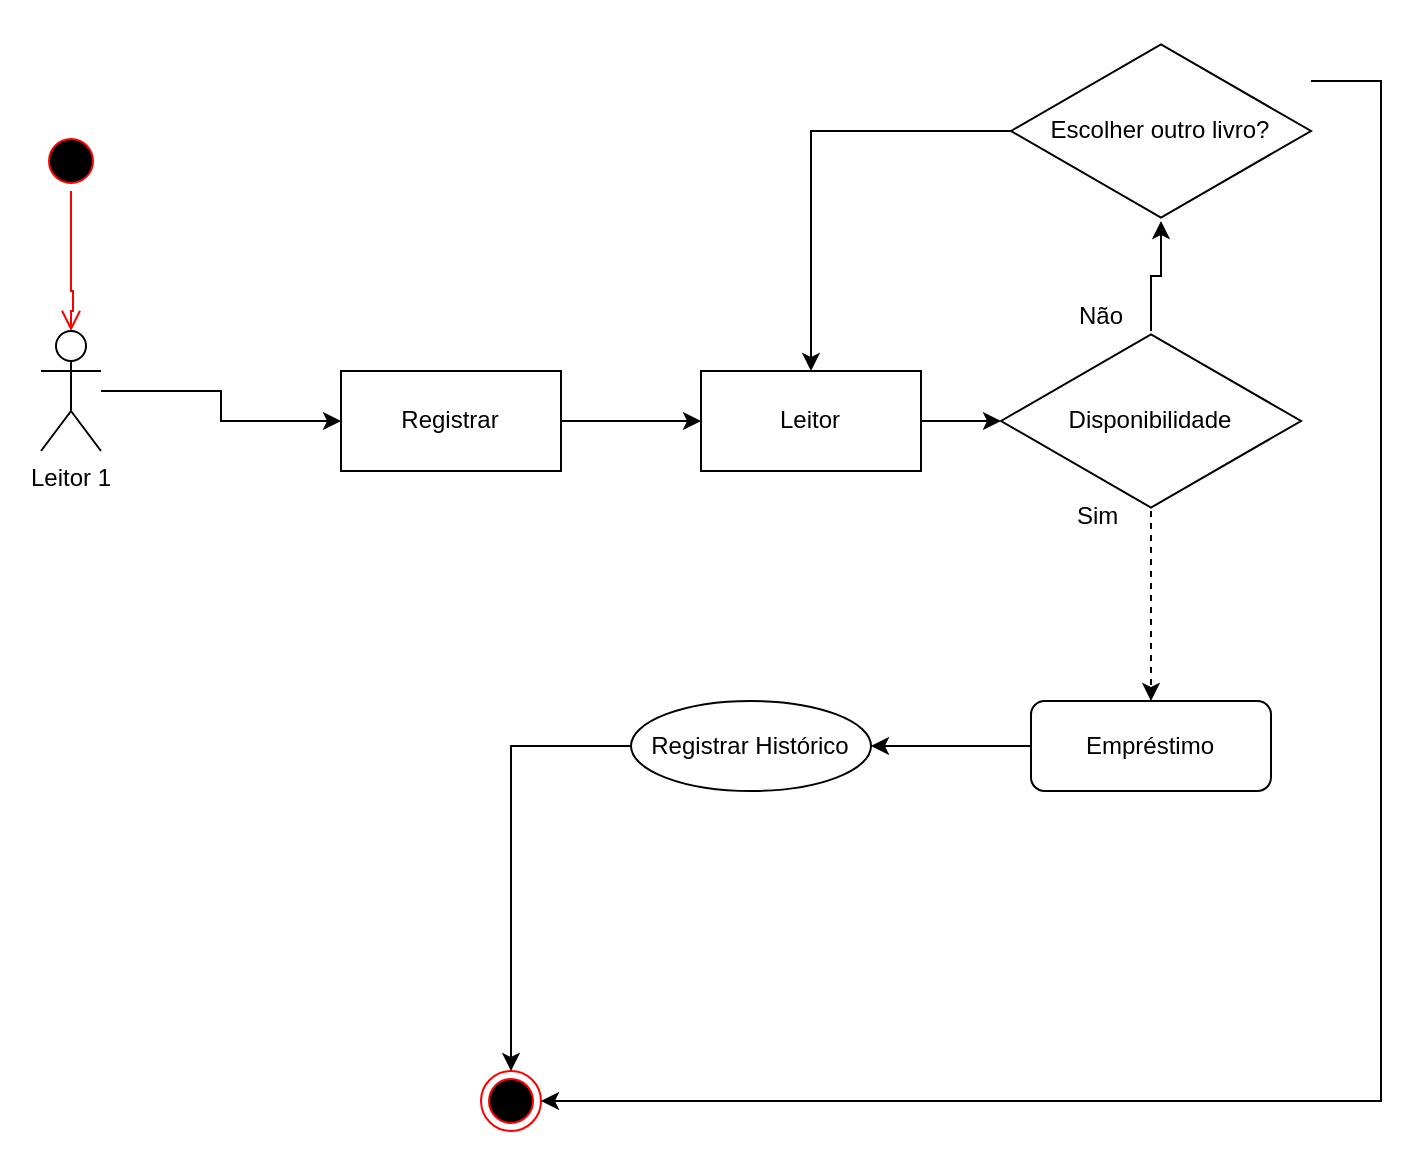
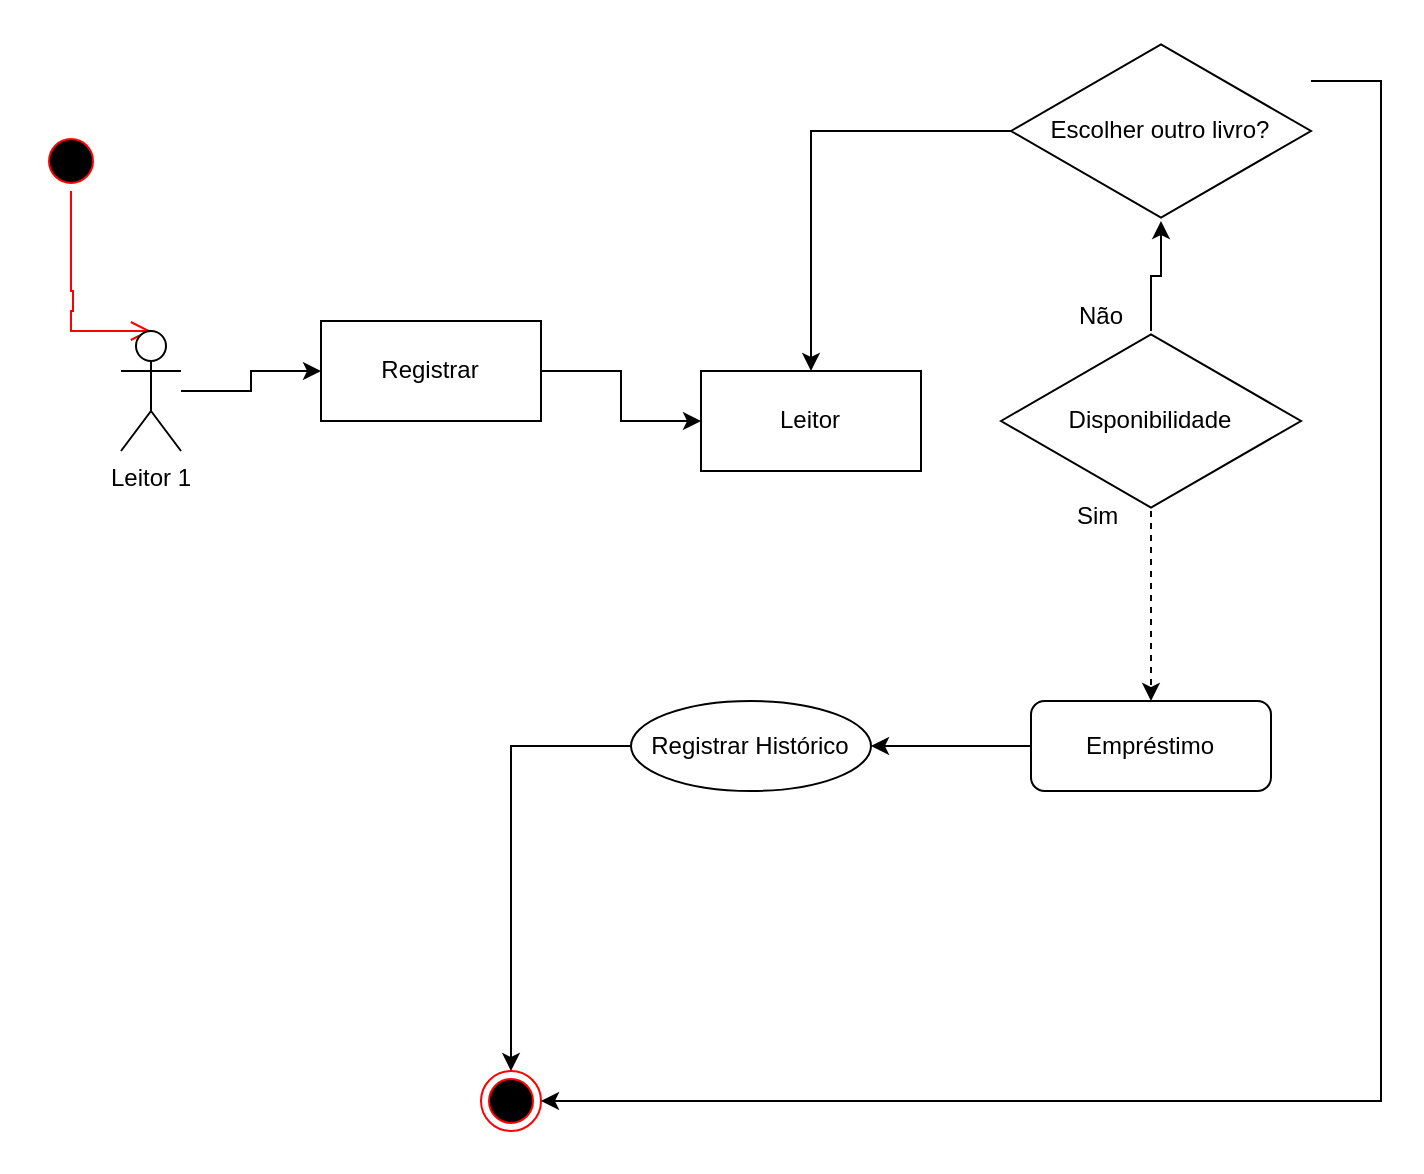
(71, 391) -> (151, 391)
(451, 421) -> (431, 371)
(954, 421) -> none
